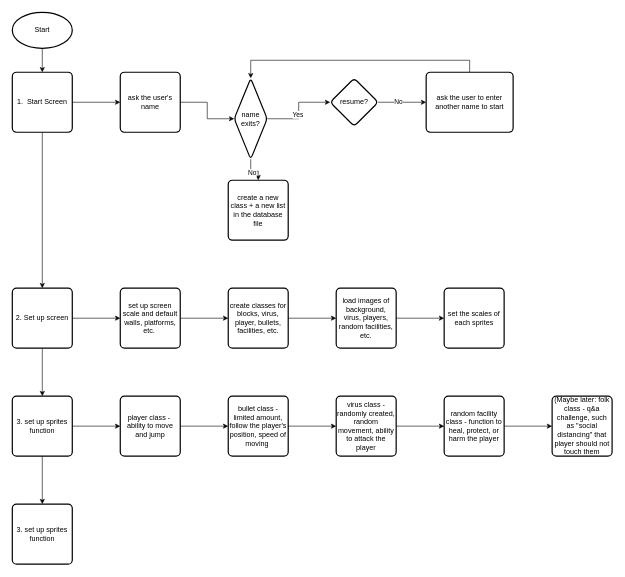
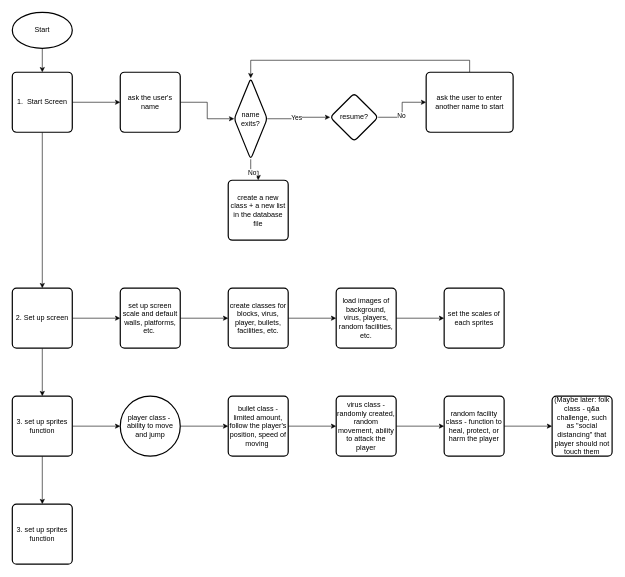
(354, 102) -> (354, 117)
(150, 426) -> (150, 426)
